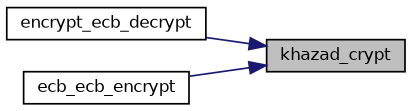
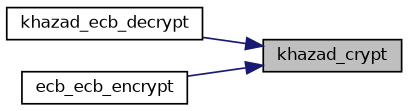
(106, 24) -> (105, 24)
